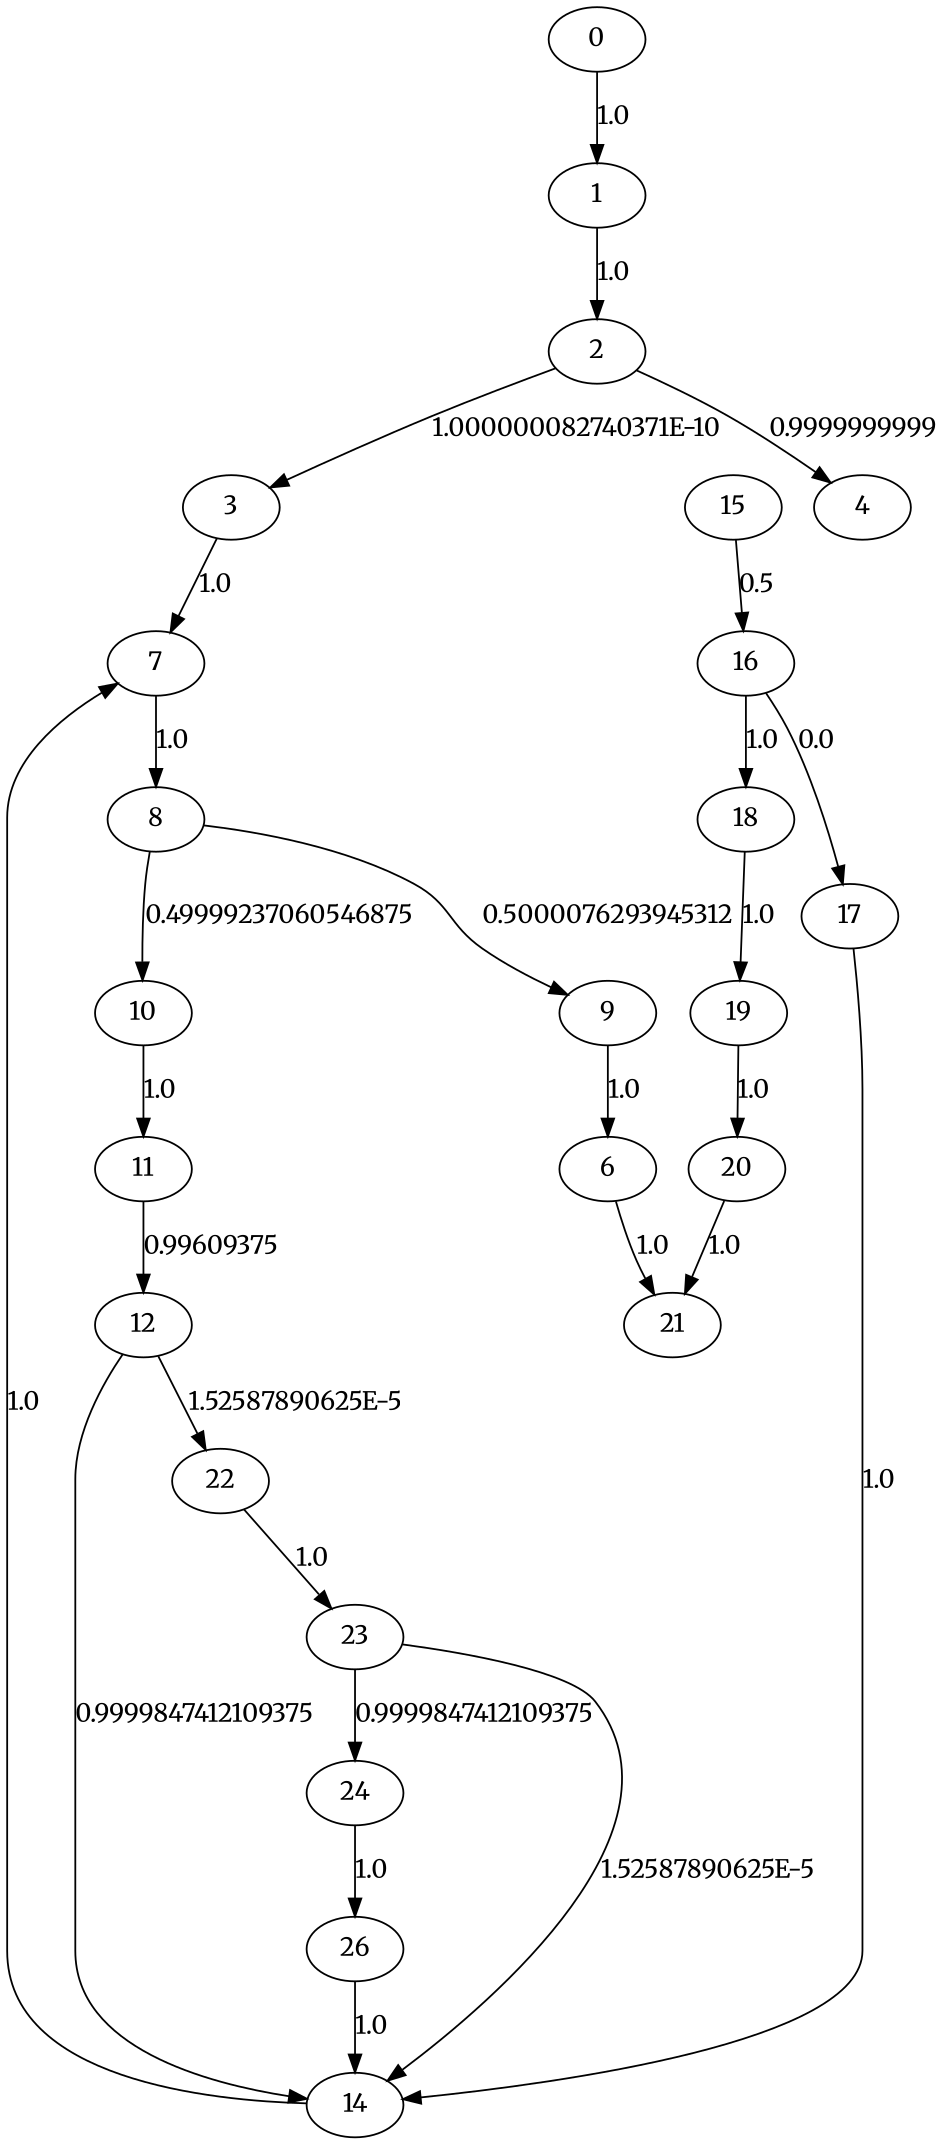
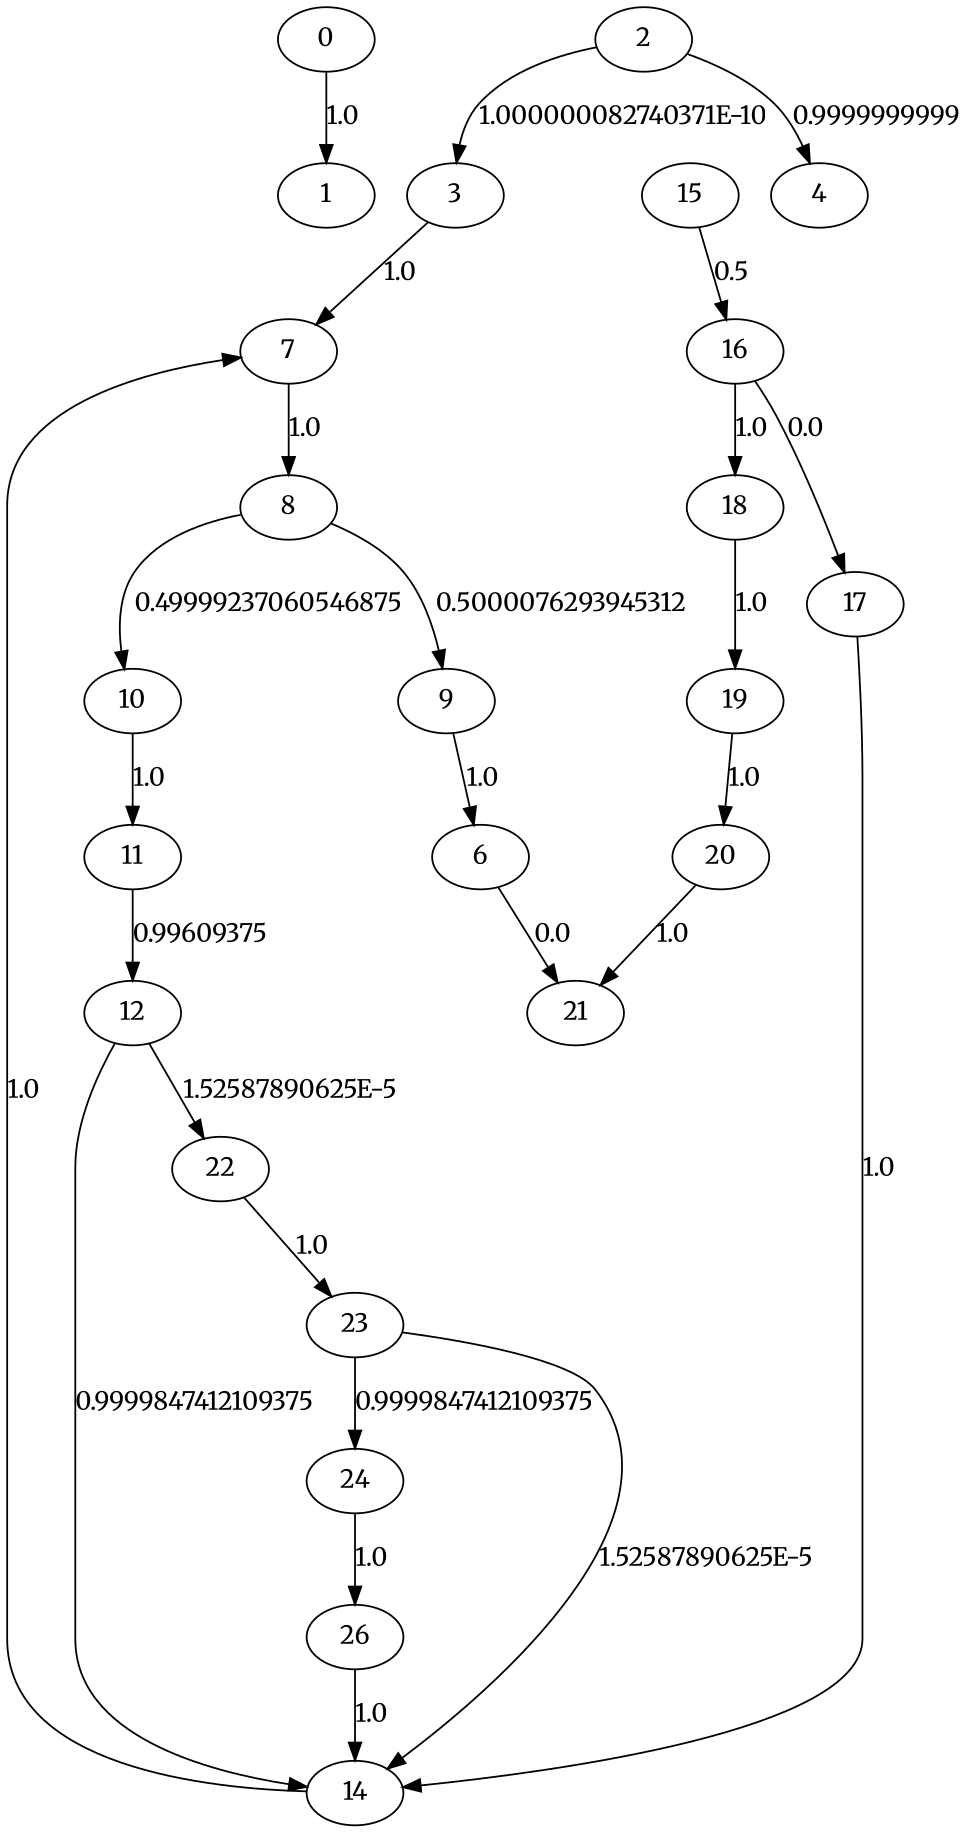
(597, 264) -> none
(654, 1247) -> (553, 935)
